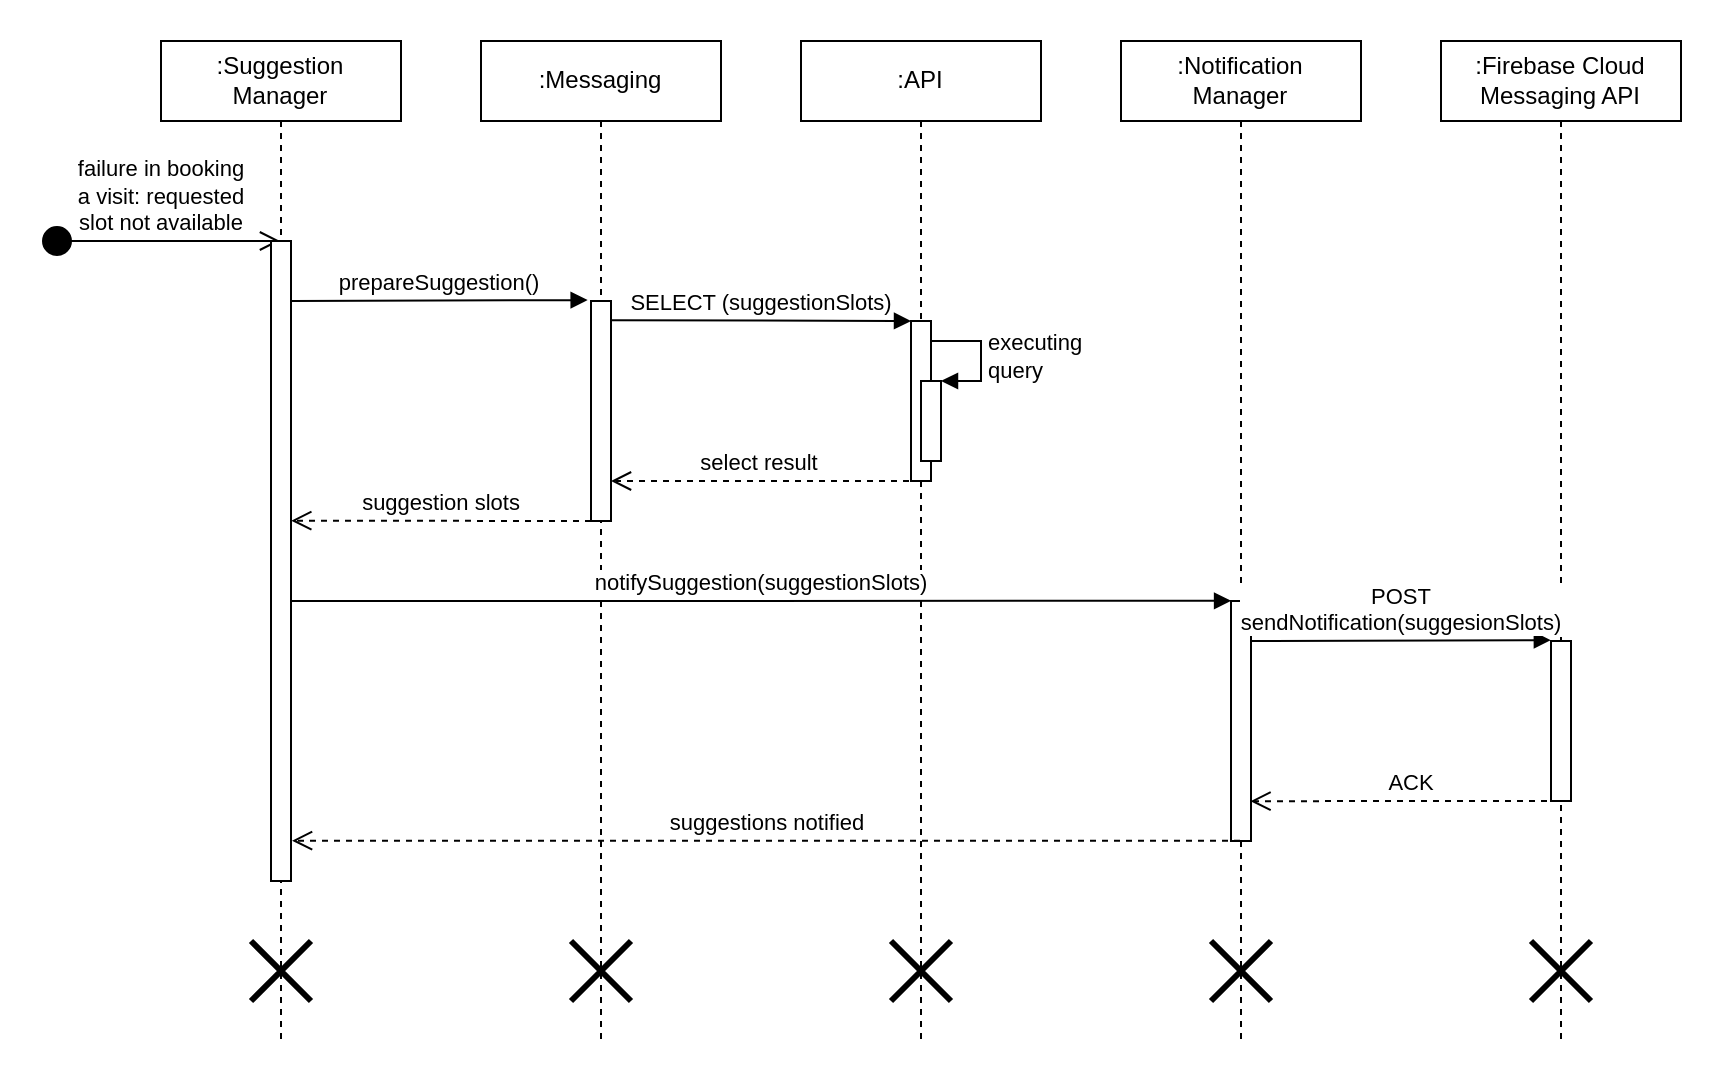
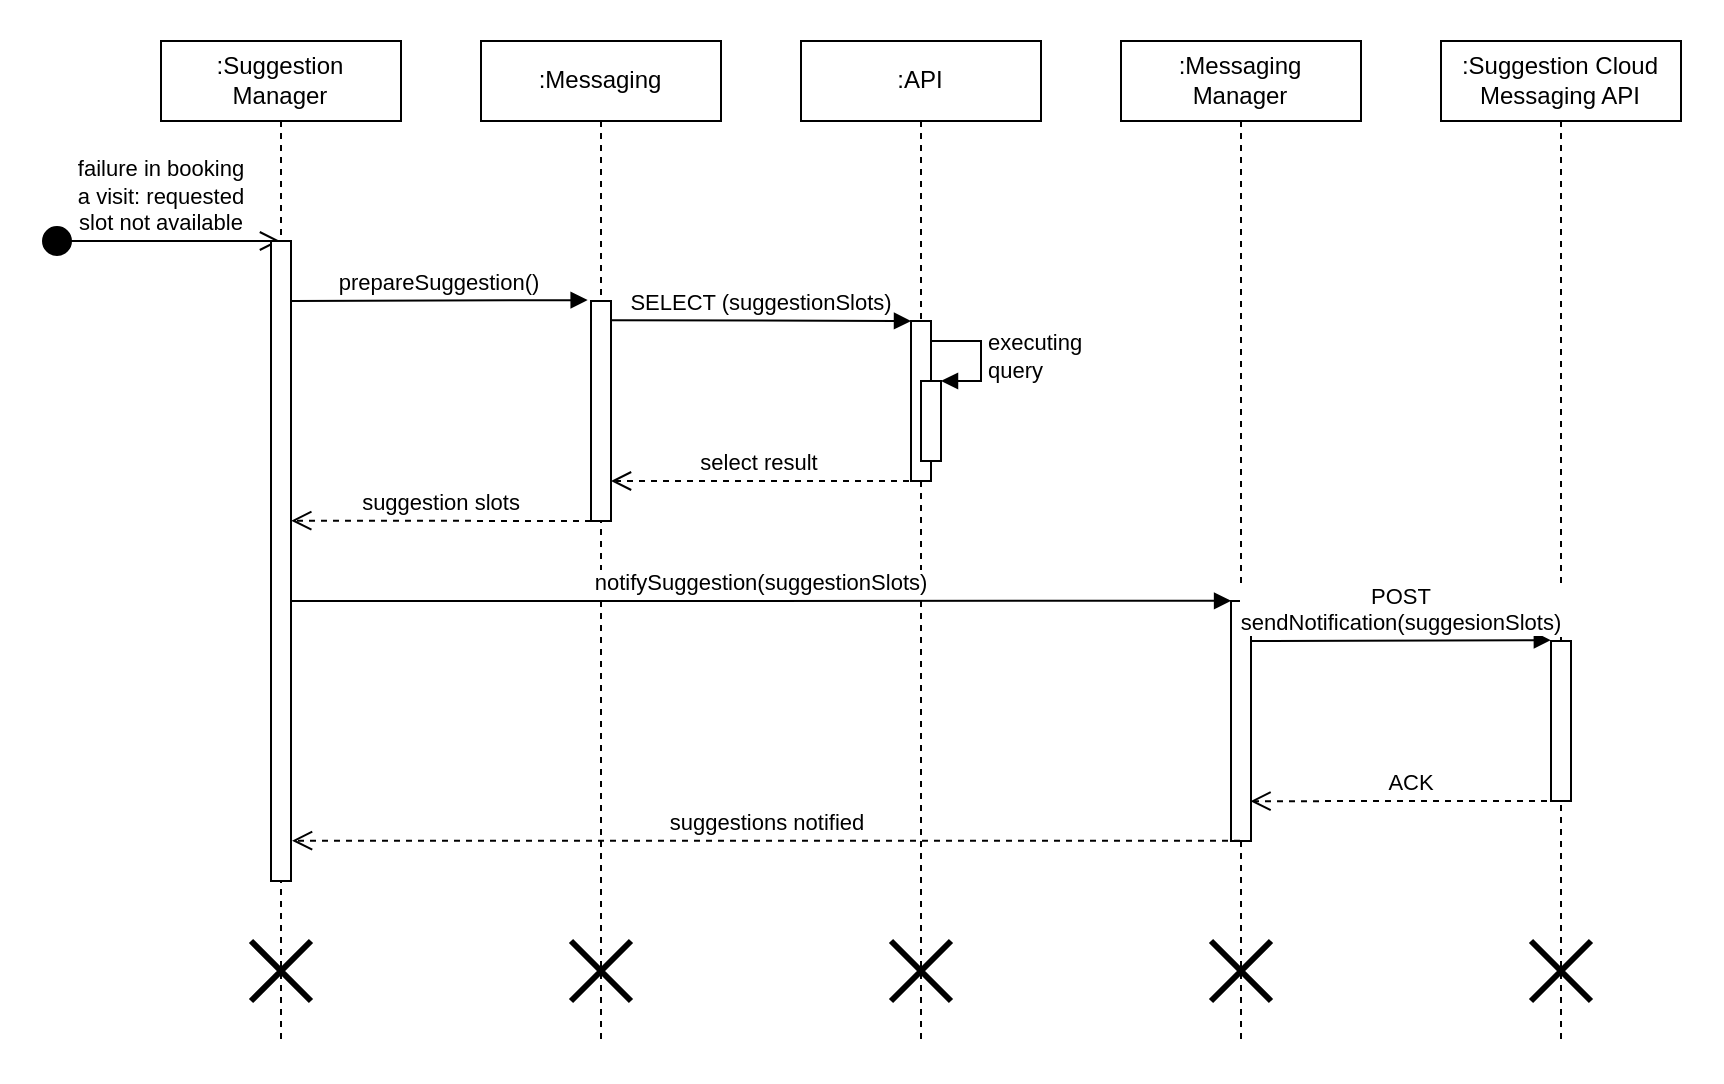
(1241, 81) -> (1241, 81)
(1561, 81) -> (1561, 81)
